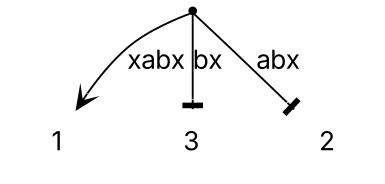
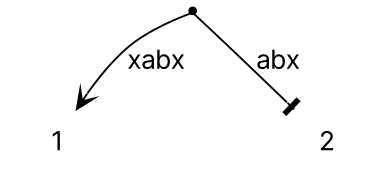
(193, 143) -> none
